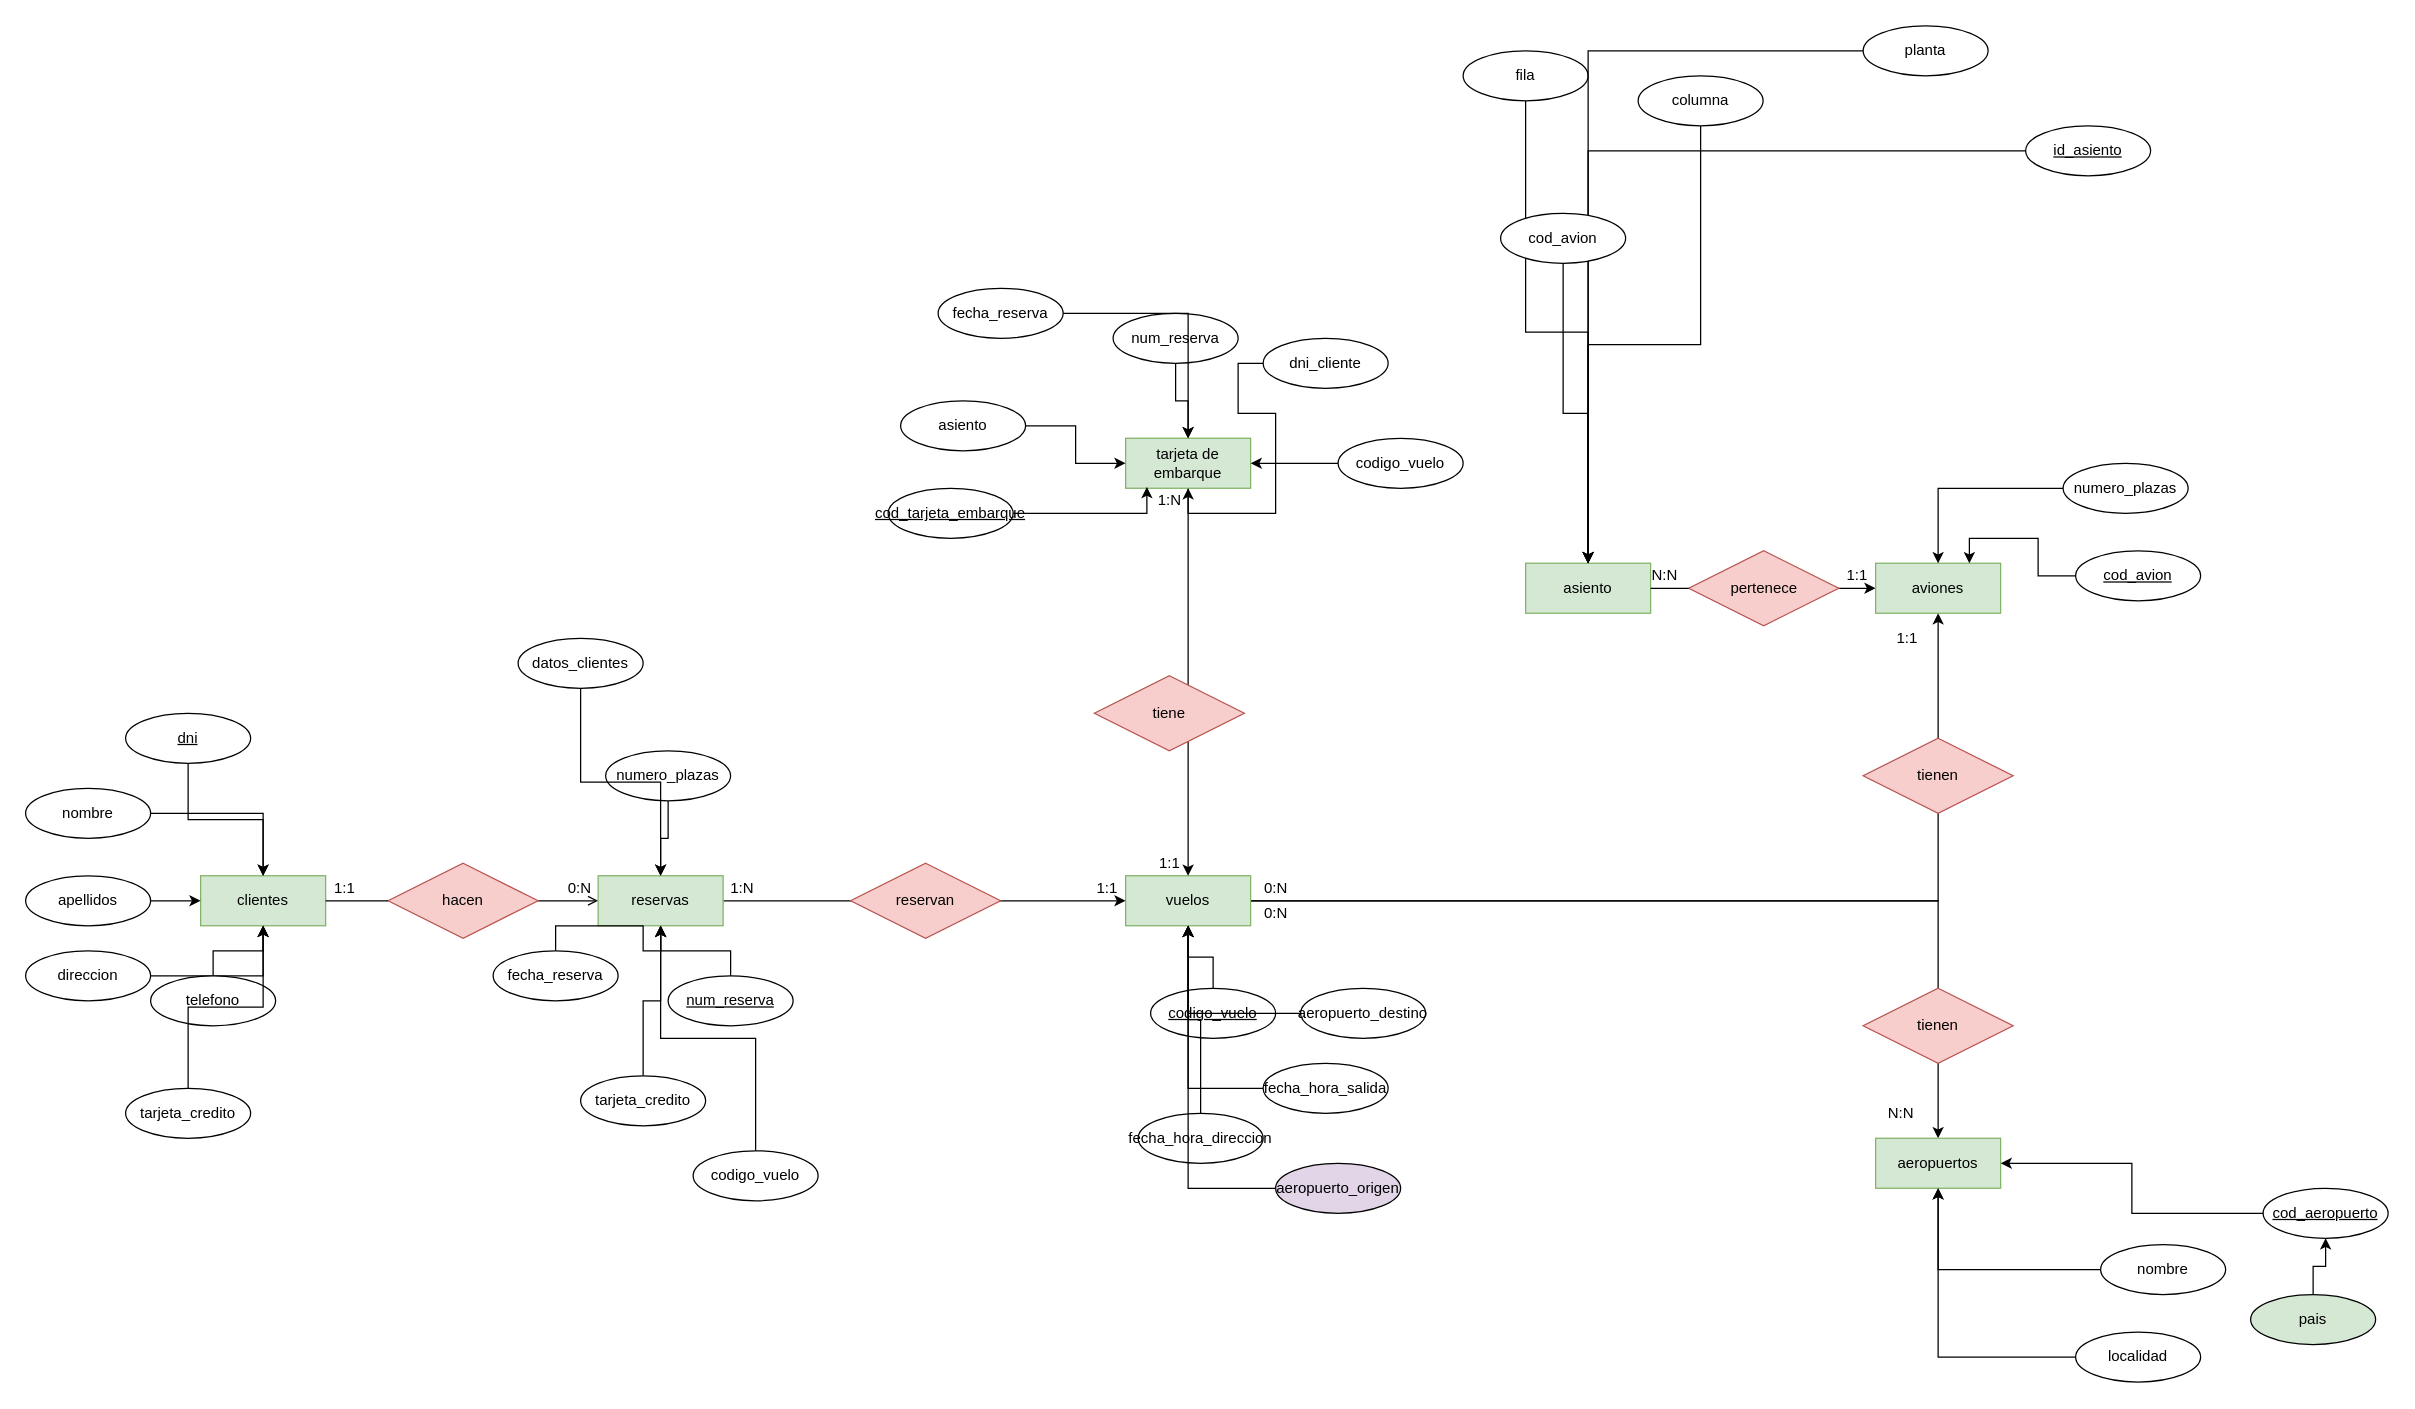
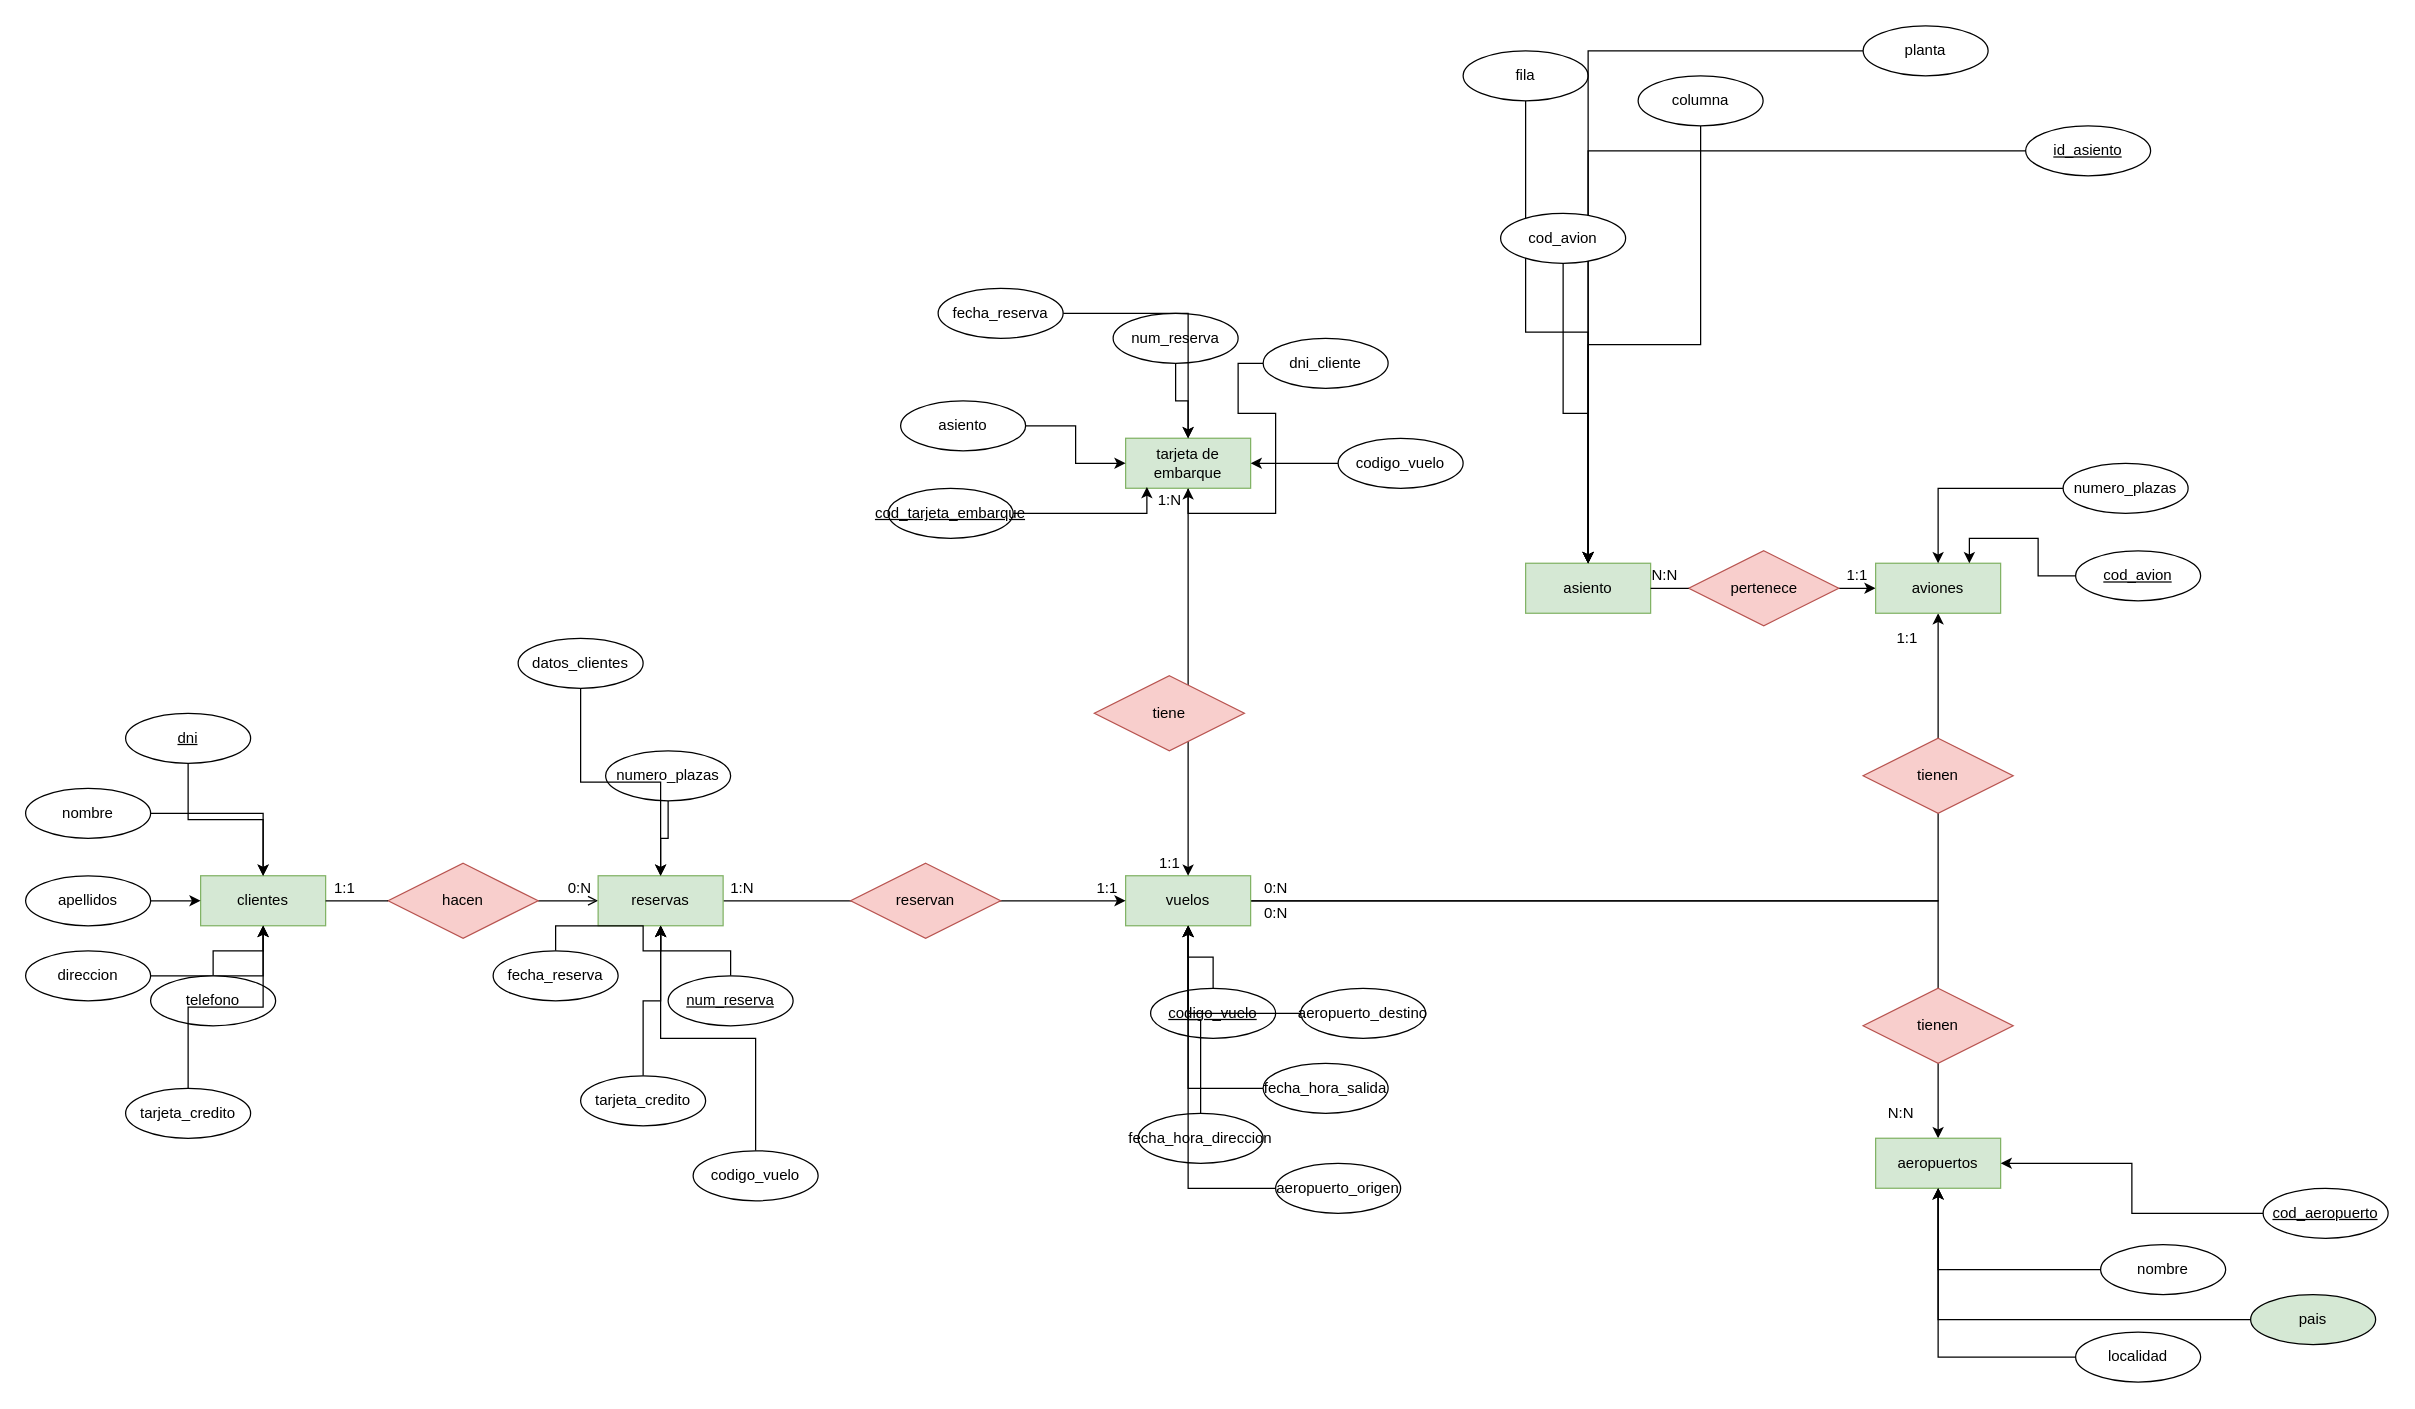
(1338, 1188) -> (1338, 1188)
(2315, 1266) -> (2095, 1319)
